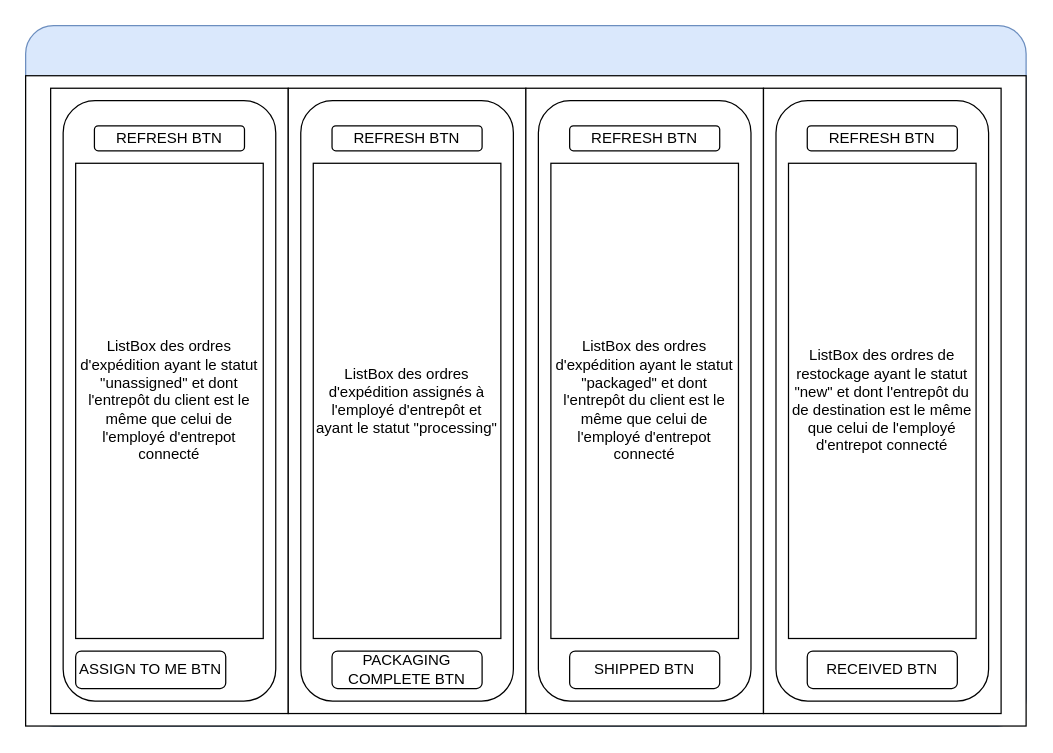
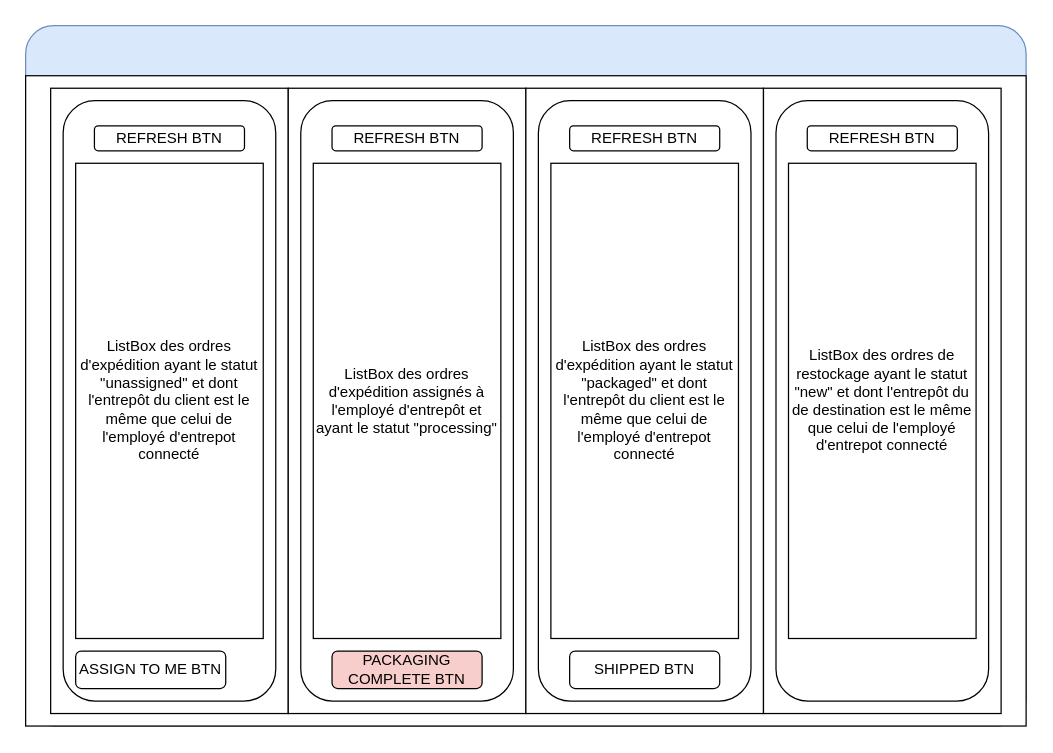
(407, 669) -> (407, 669)
(882, 669) -> none
